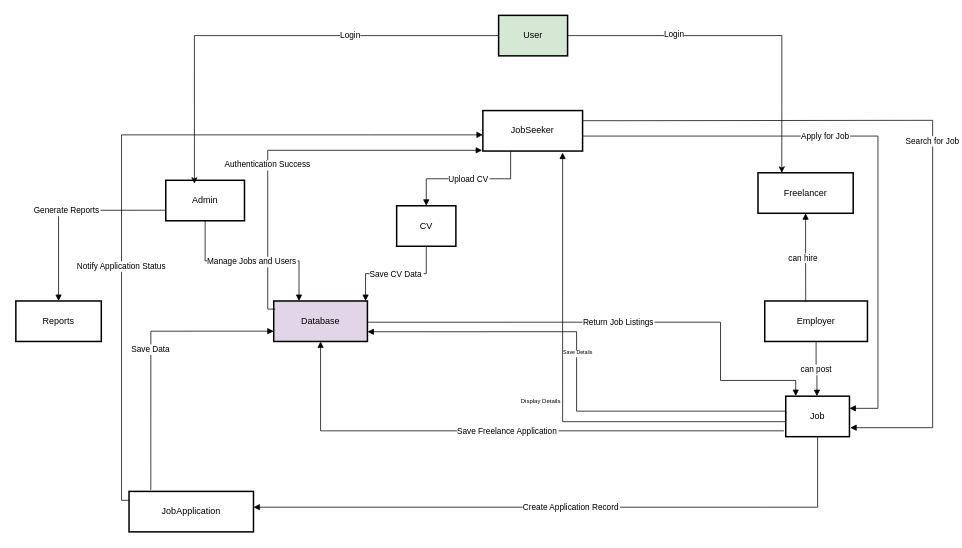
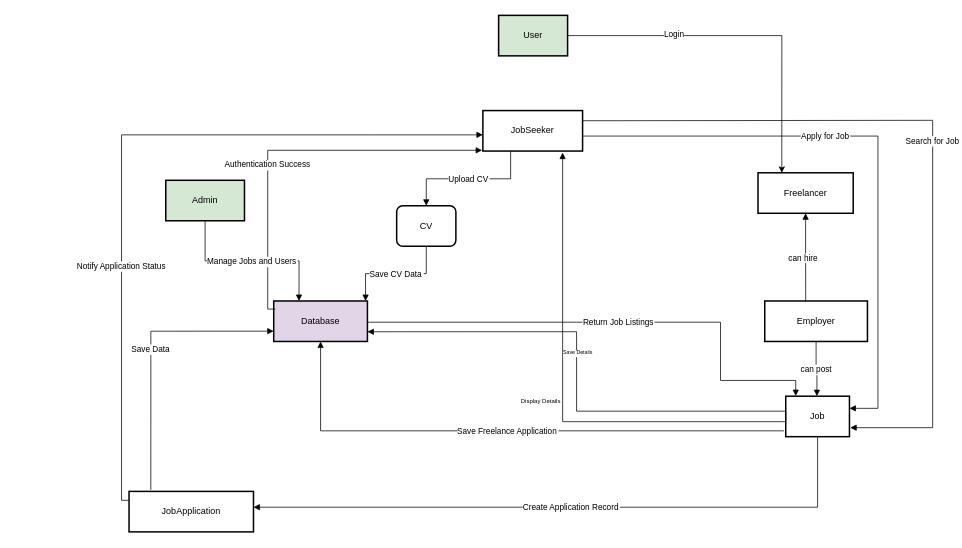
(275, 36) -> none
(205, 201) -> (205, 201)
(70, 210) -> none
(426, 226) -> (426, 226)
(58, 321) -> none
